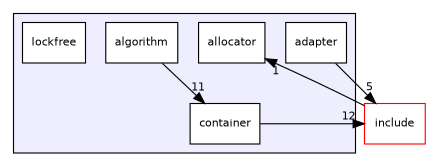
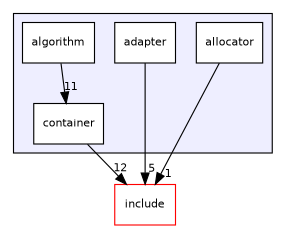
(54, 43) -> none
(320, 84) -> (190, 119)
